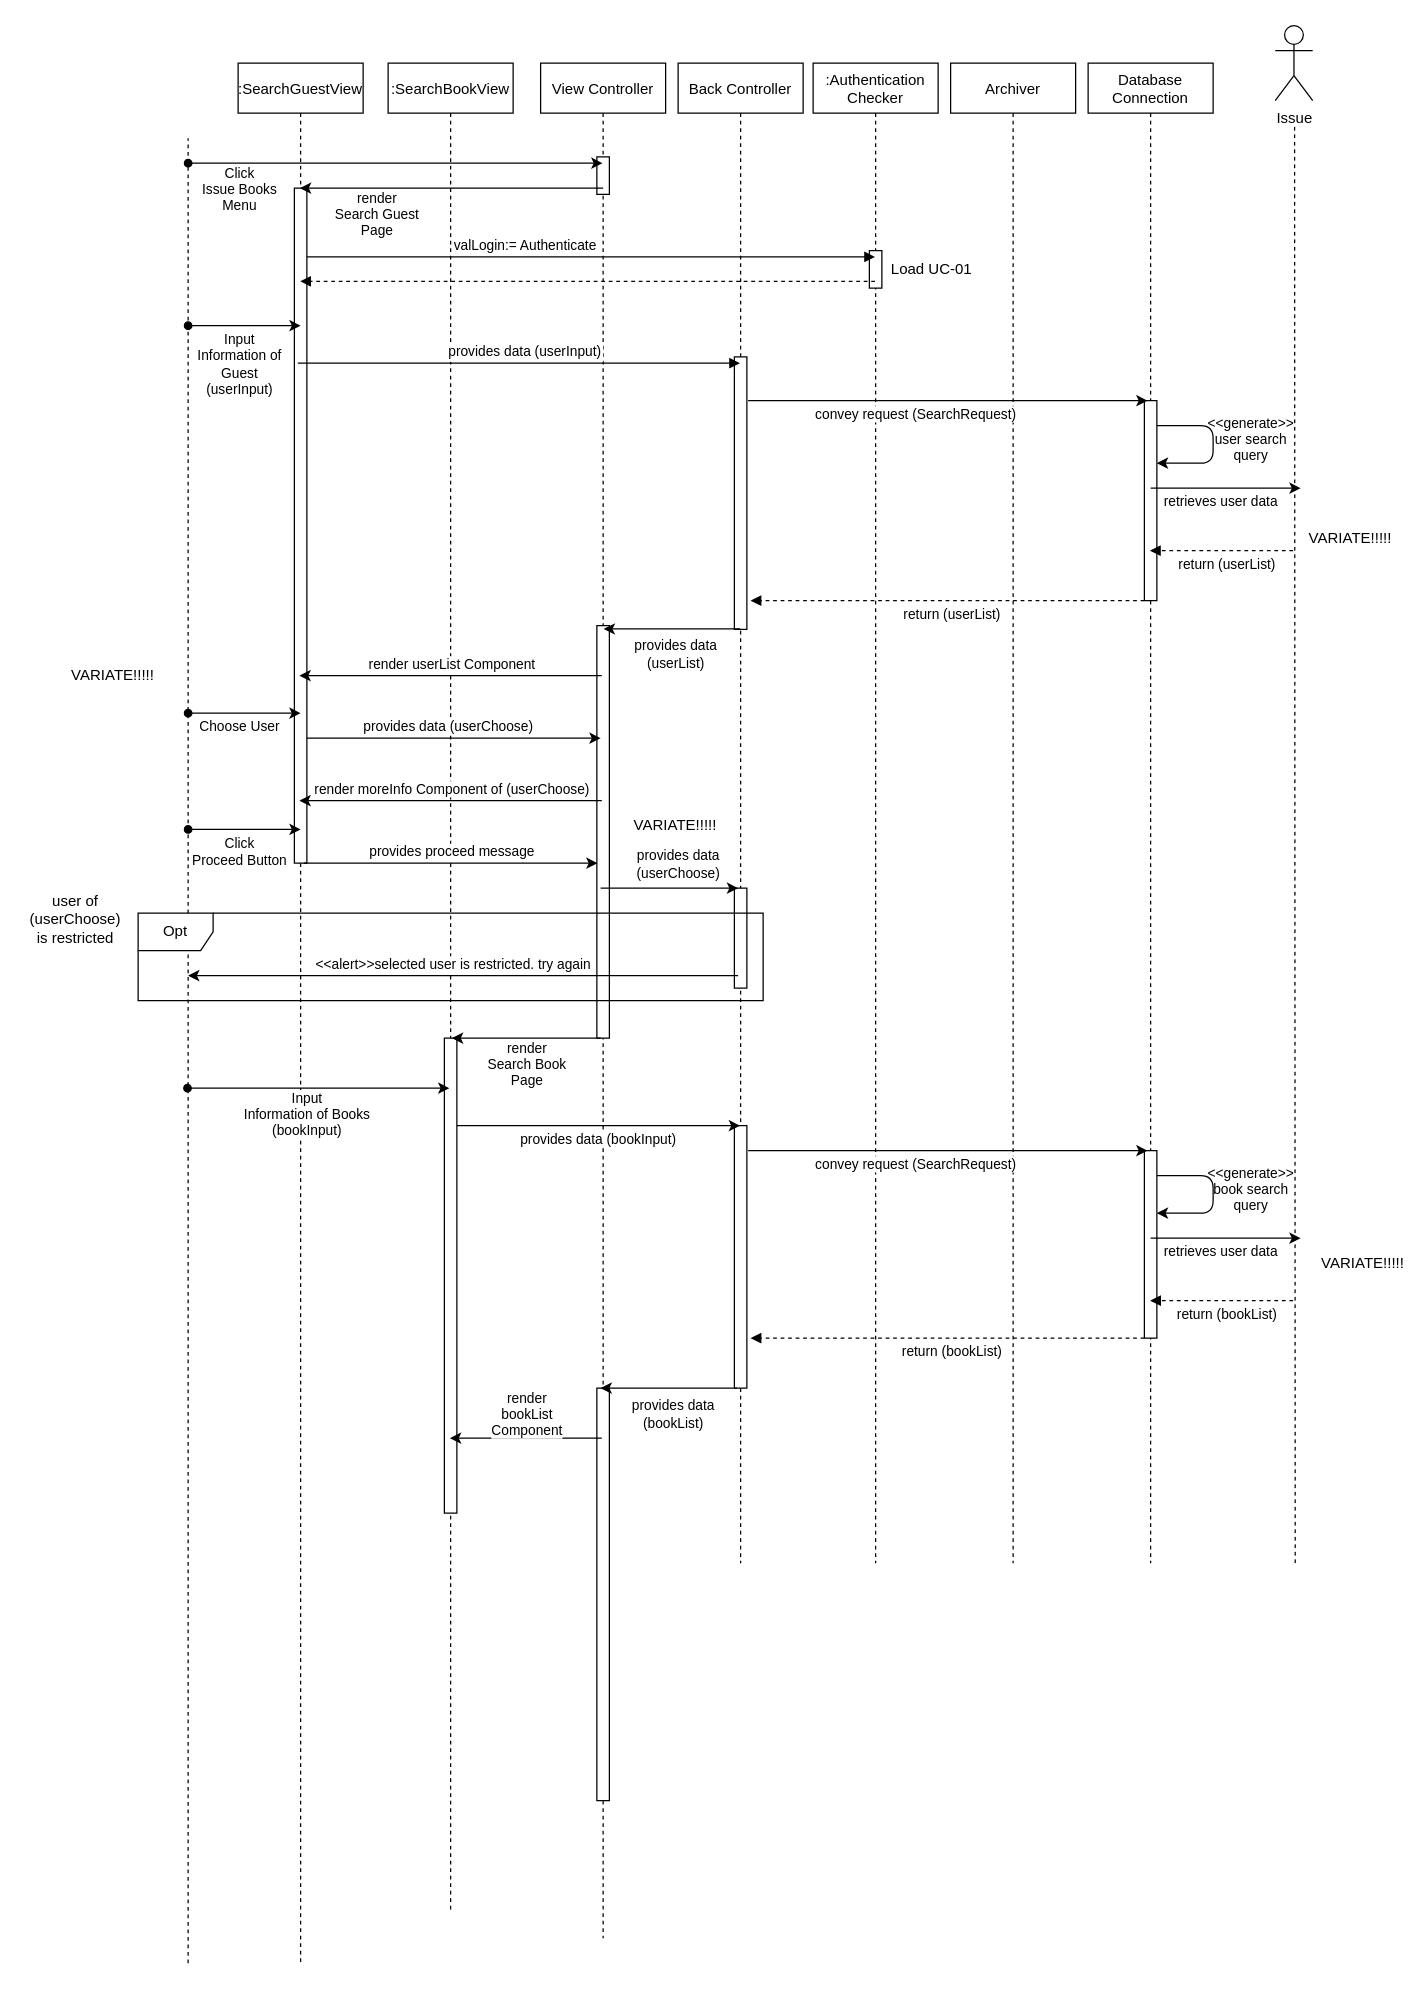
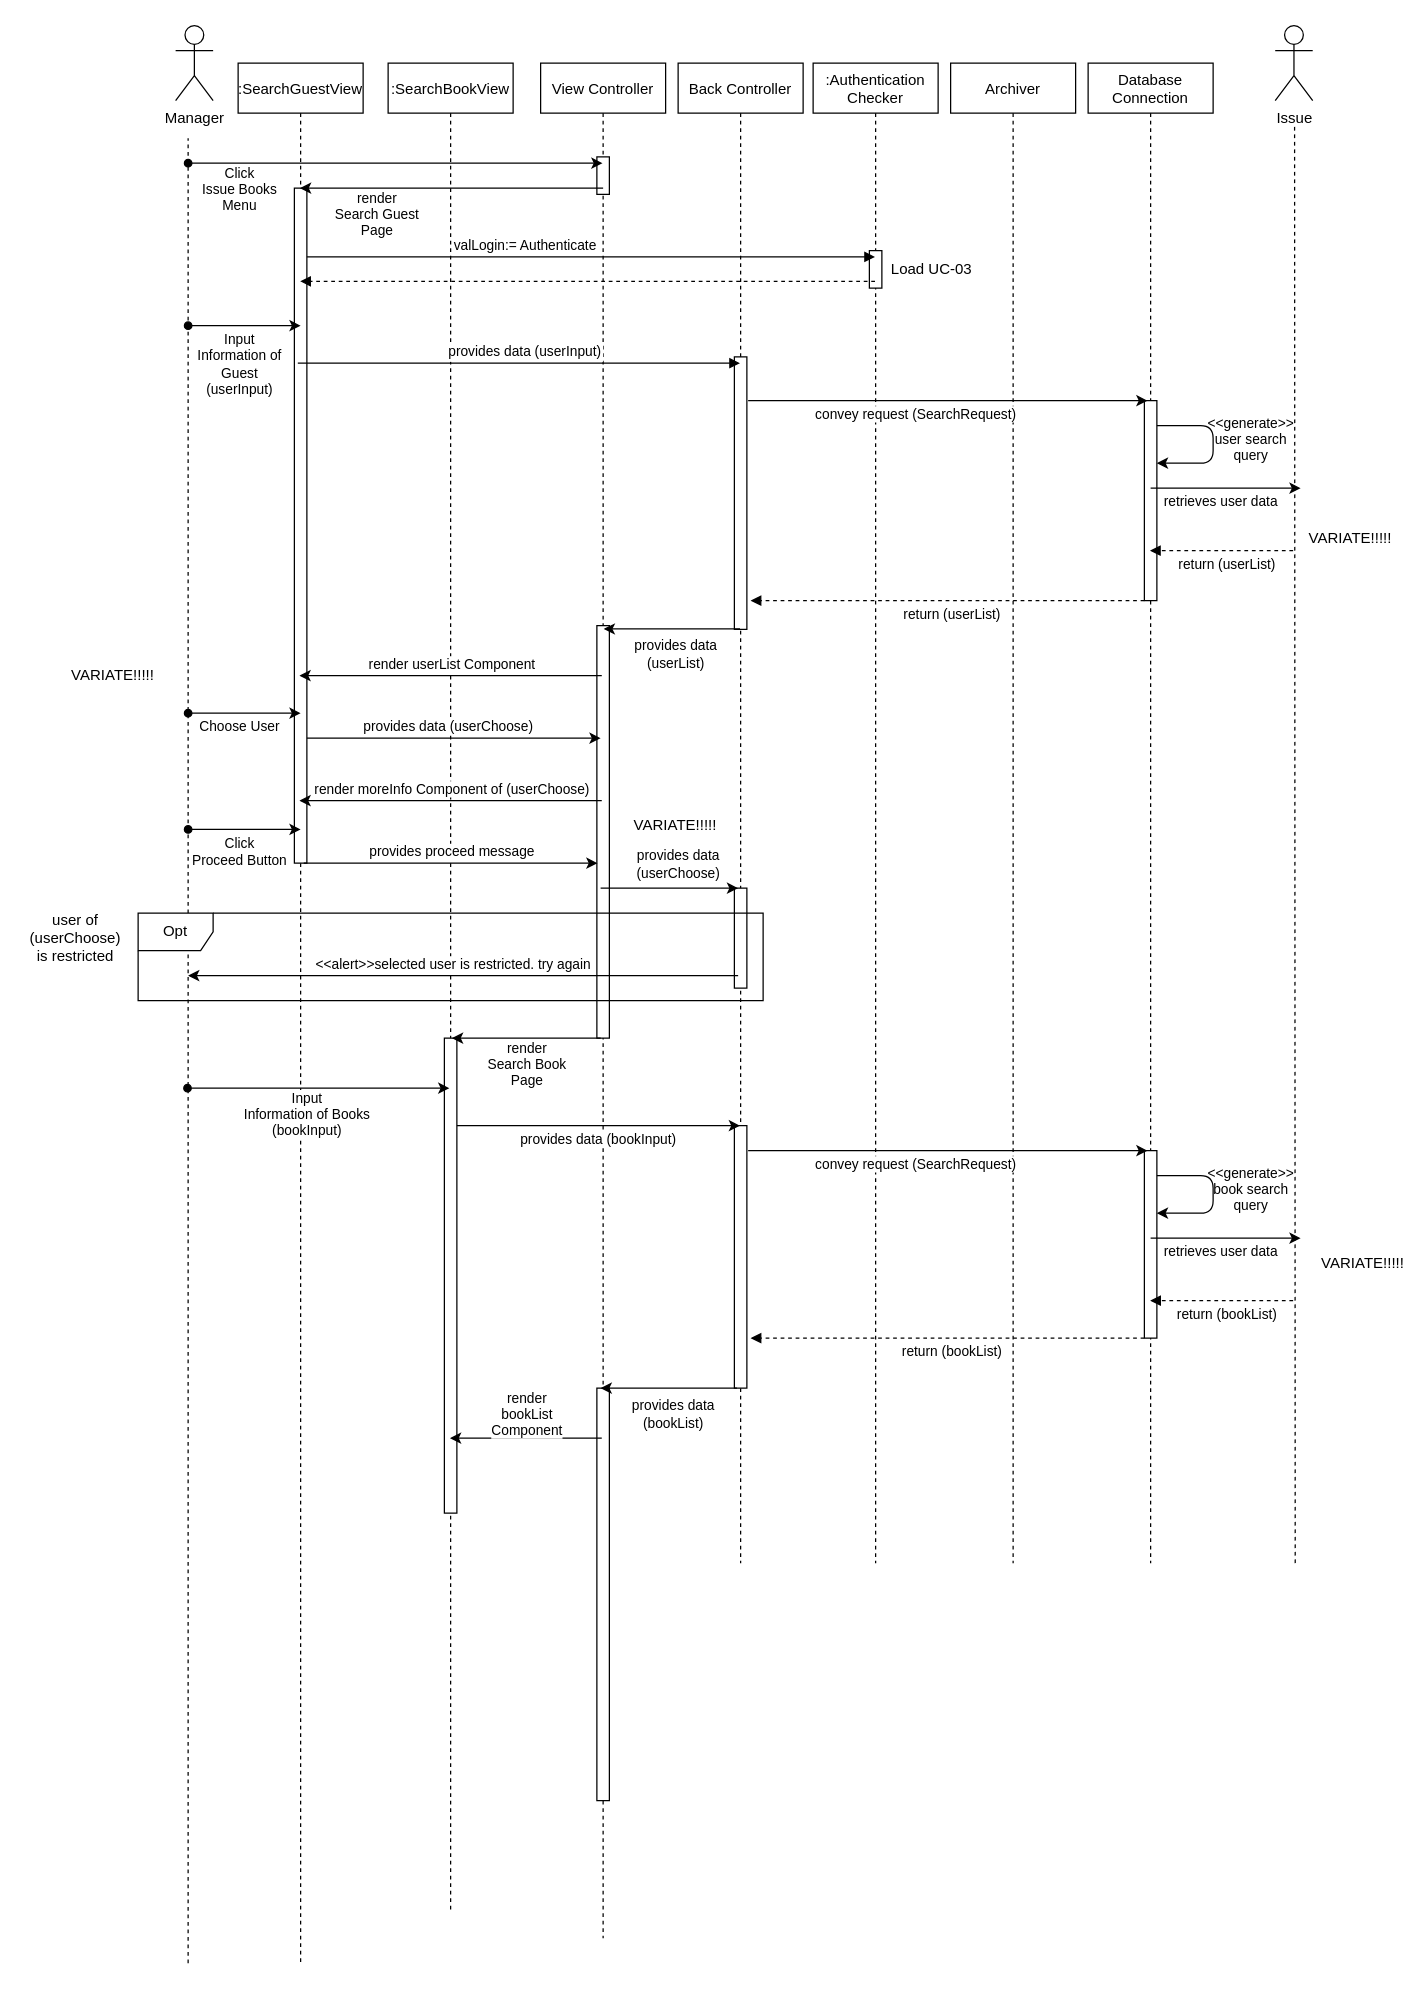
none -> (194, 63)
(932, 269) -> (932, 269)
(76, 919) -> (76, 938)
